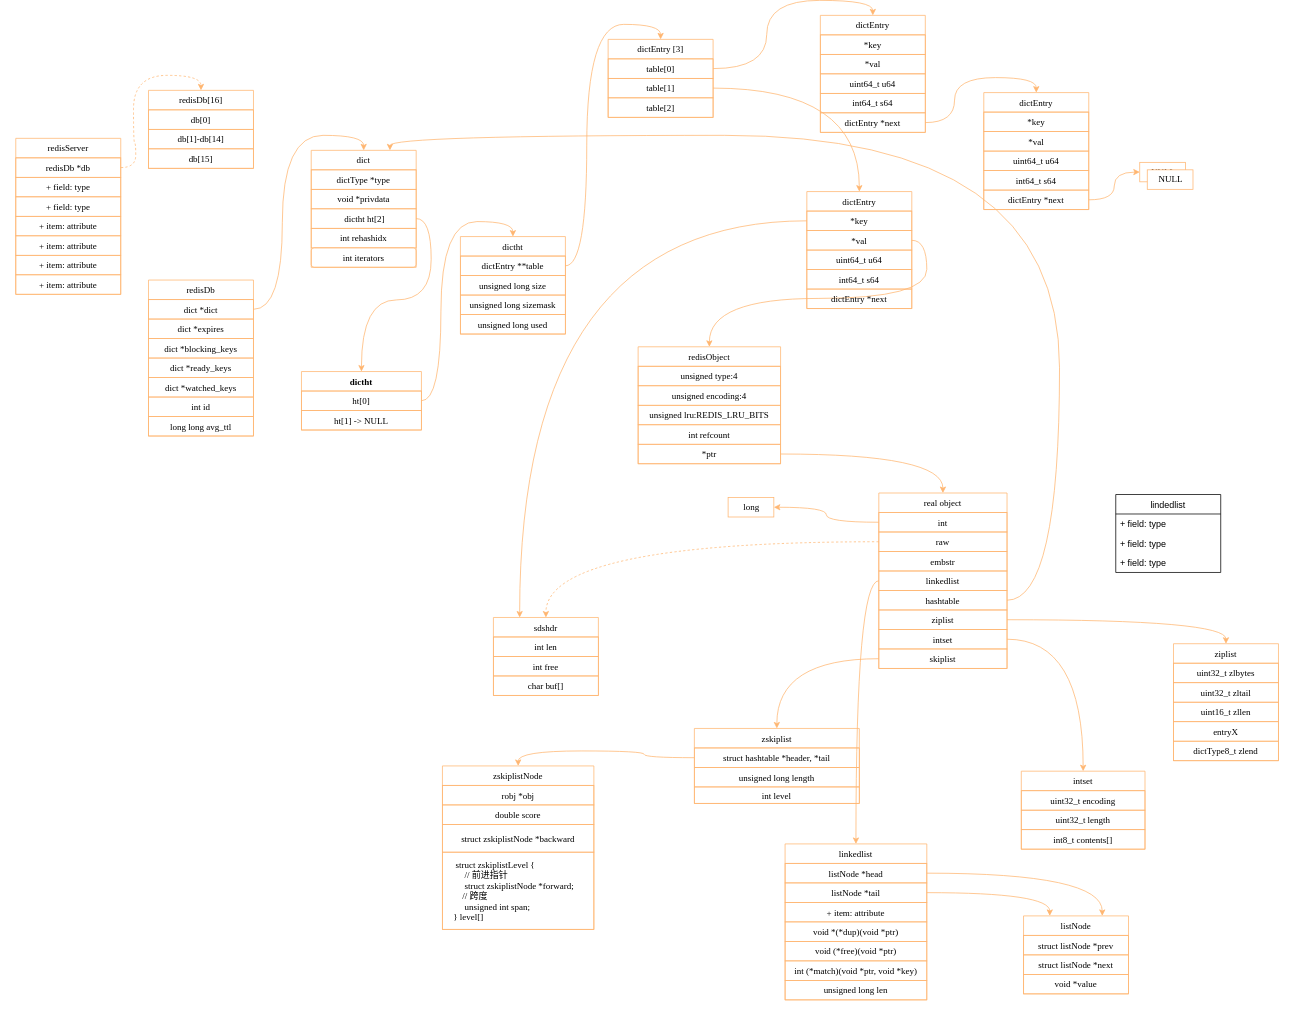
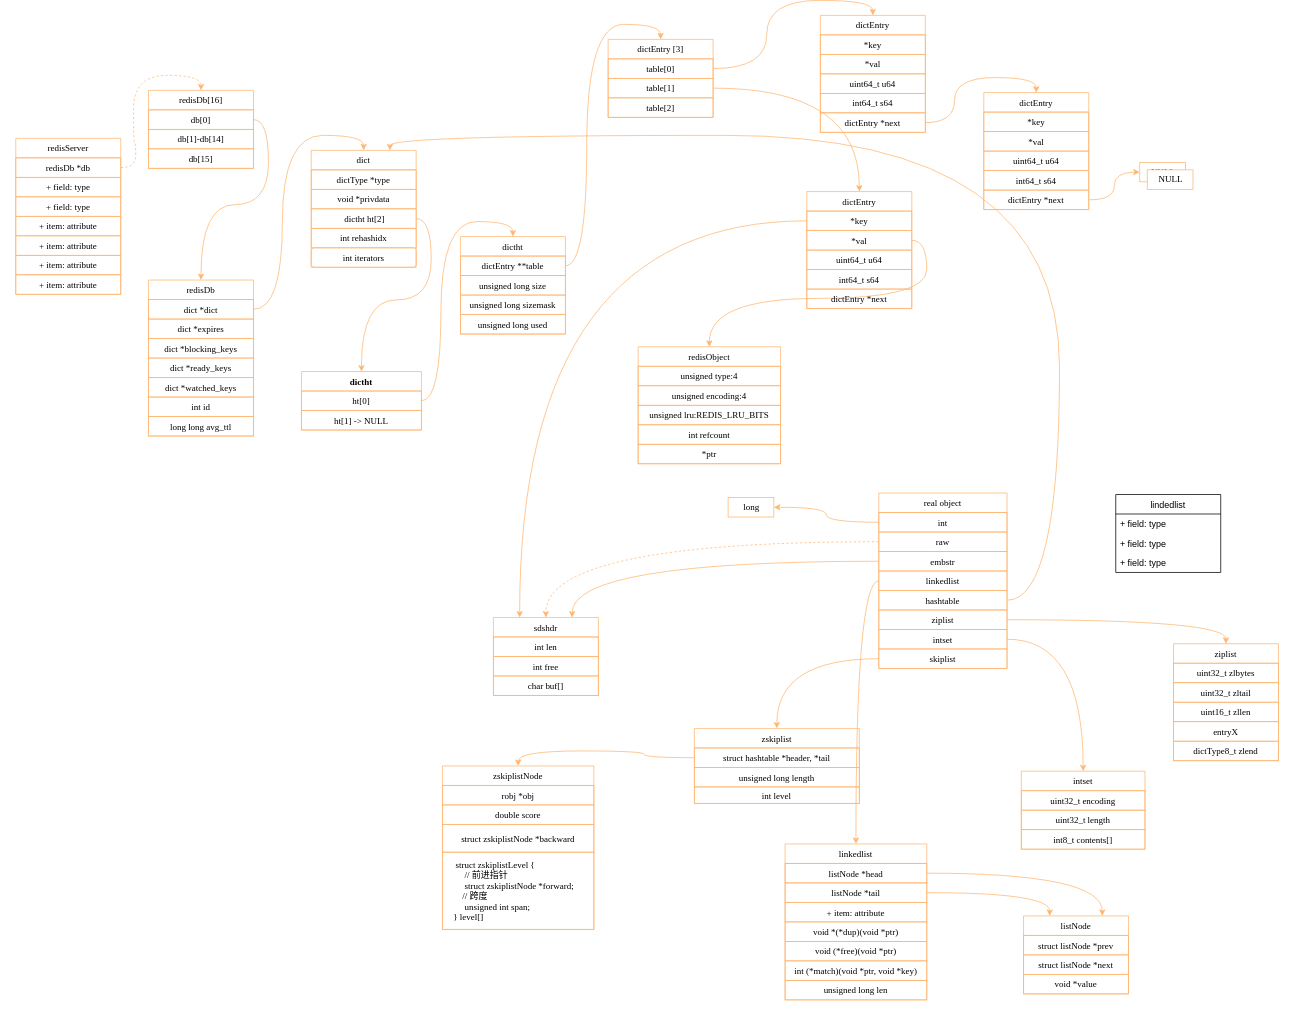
none -> (245, 203)
(875, 459) -> none
none -> (682, 570)
